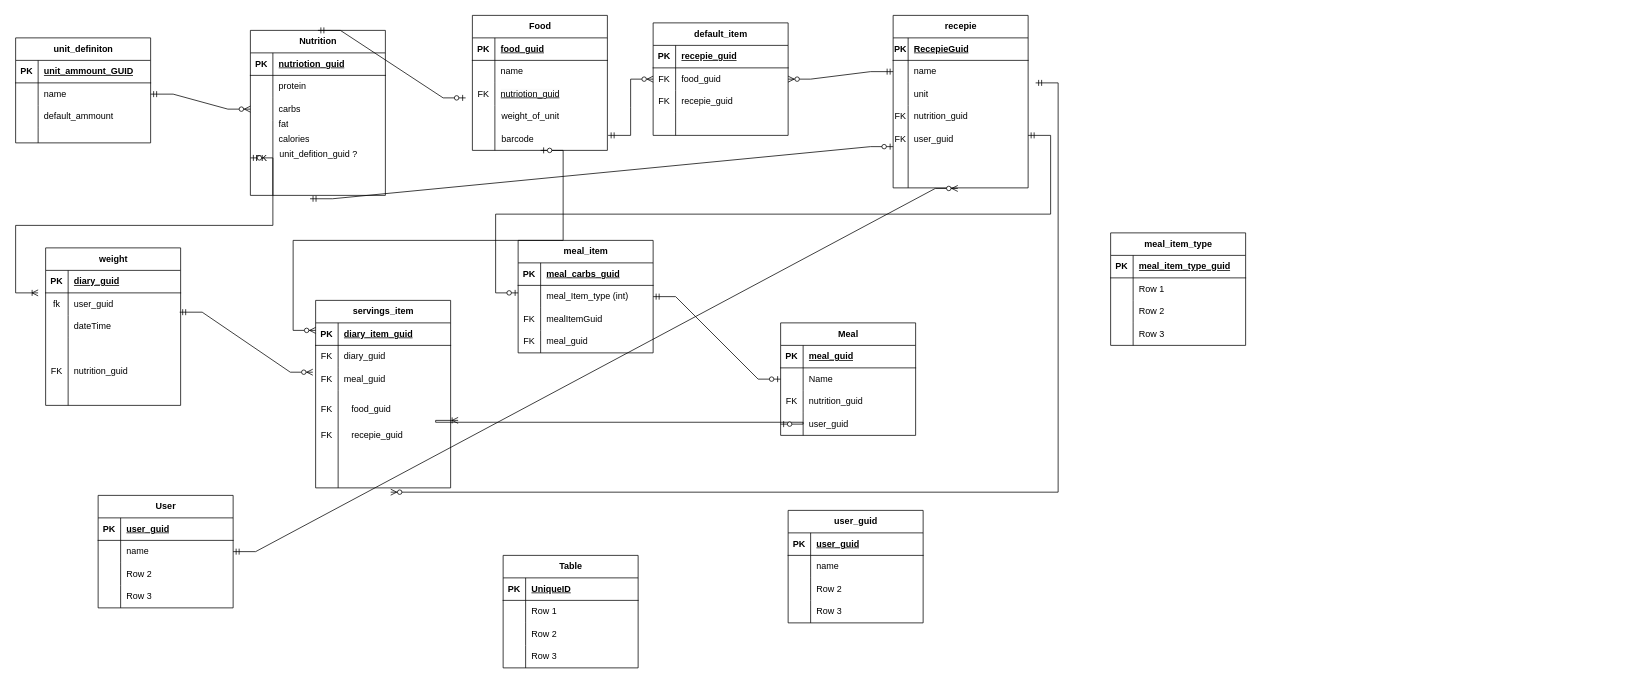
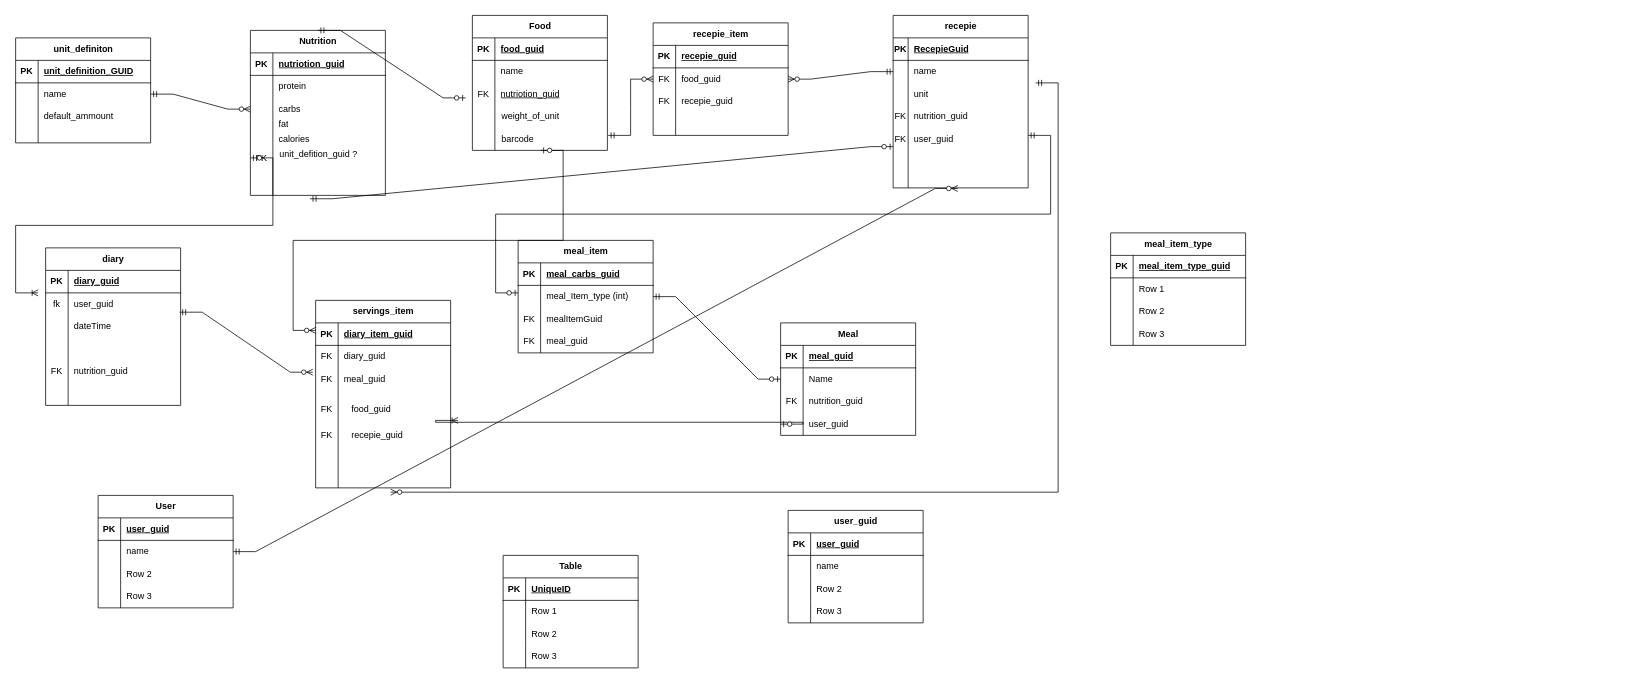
(721, 34) -> (721, 34)
(86, 72) -> (90, 72)
(113, 259) -> (113, 259)
